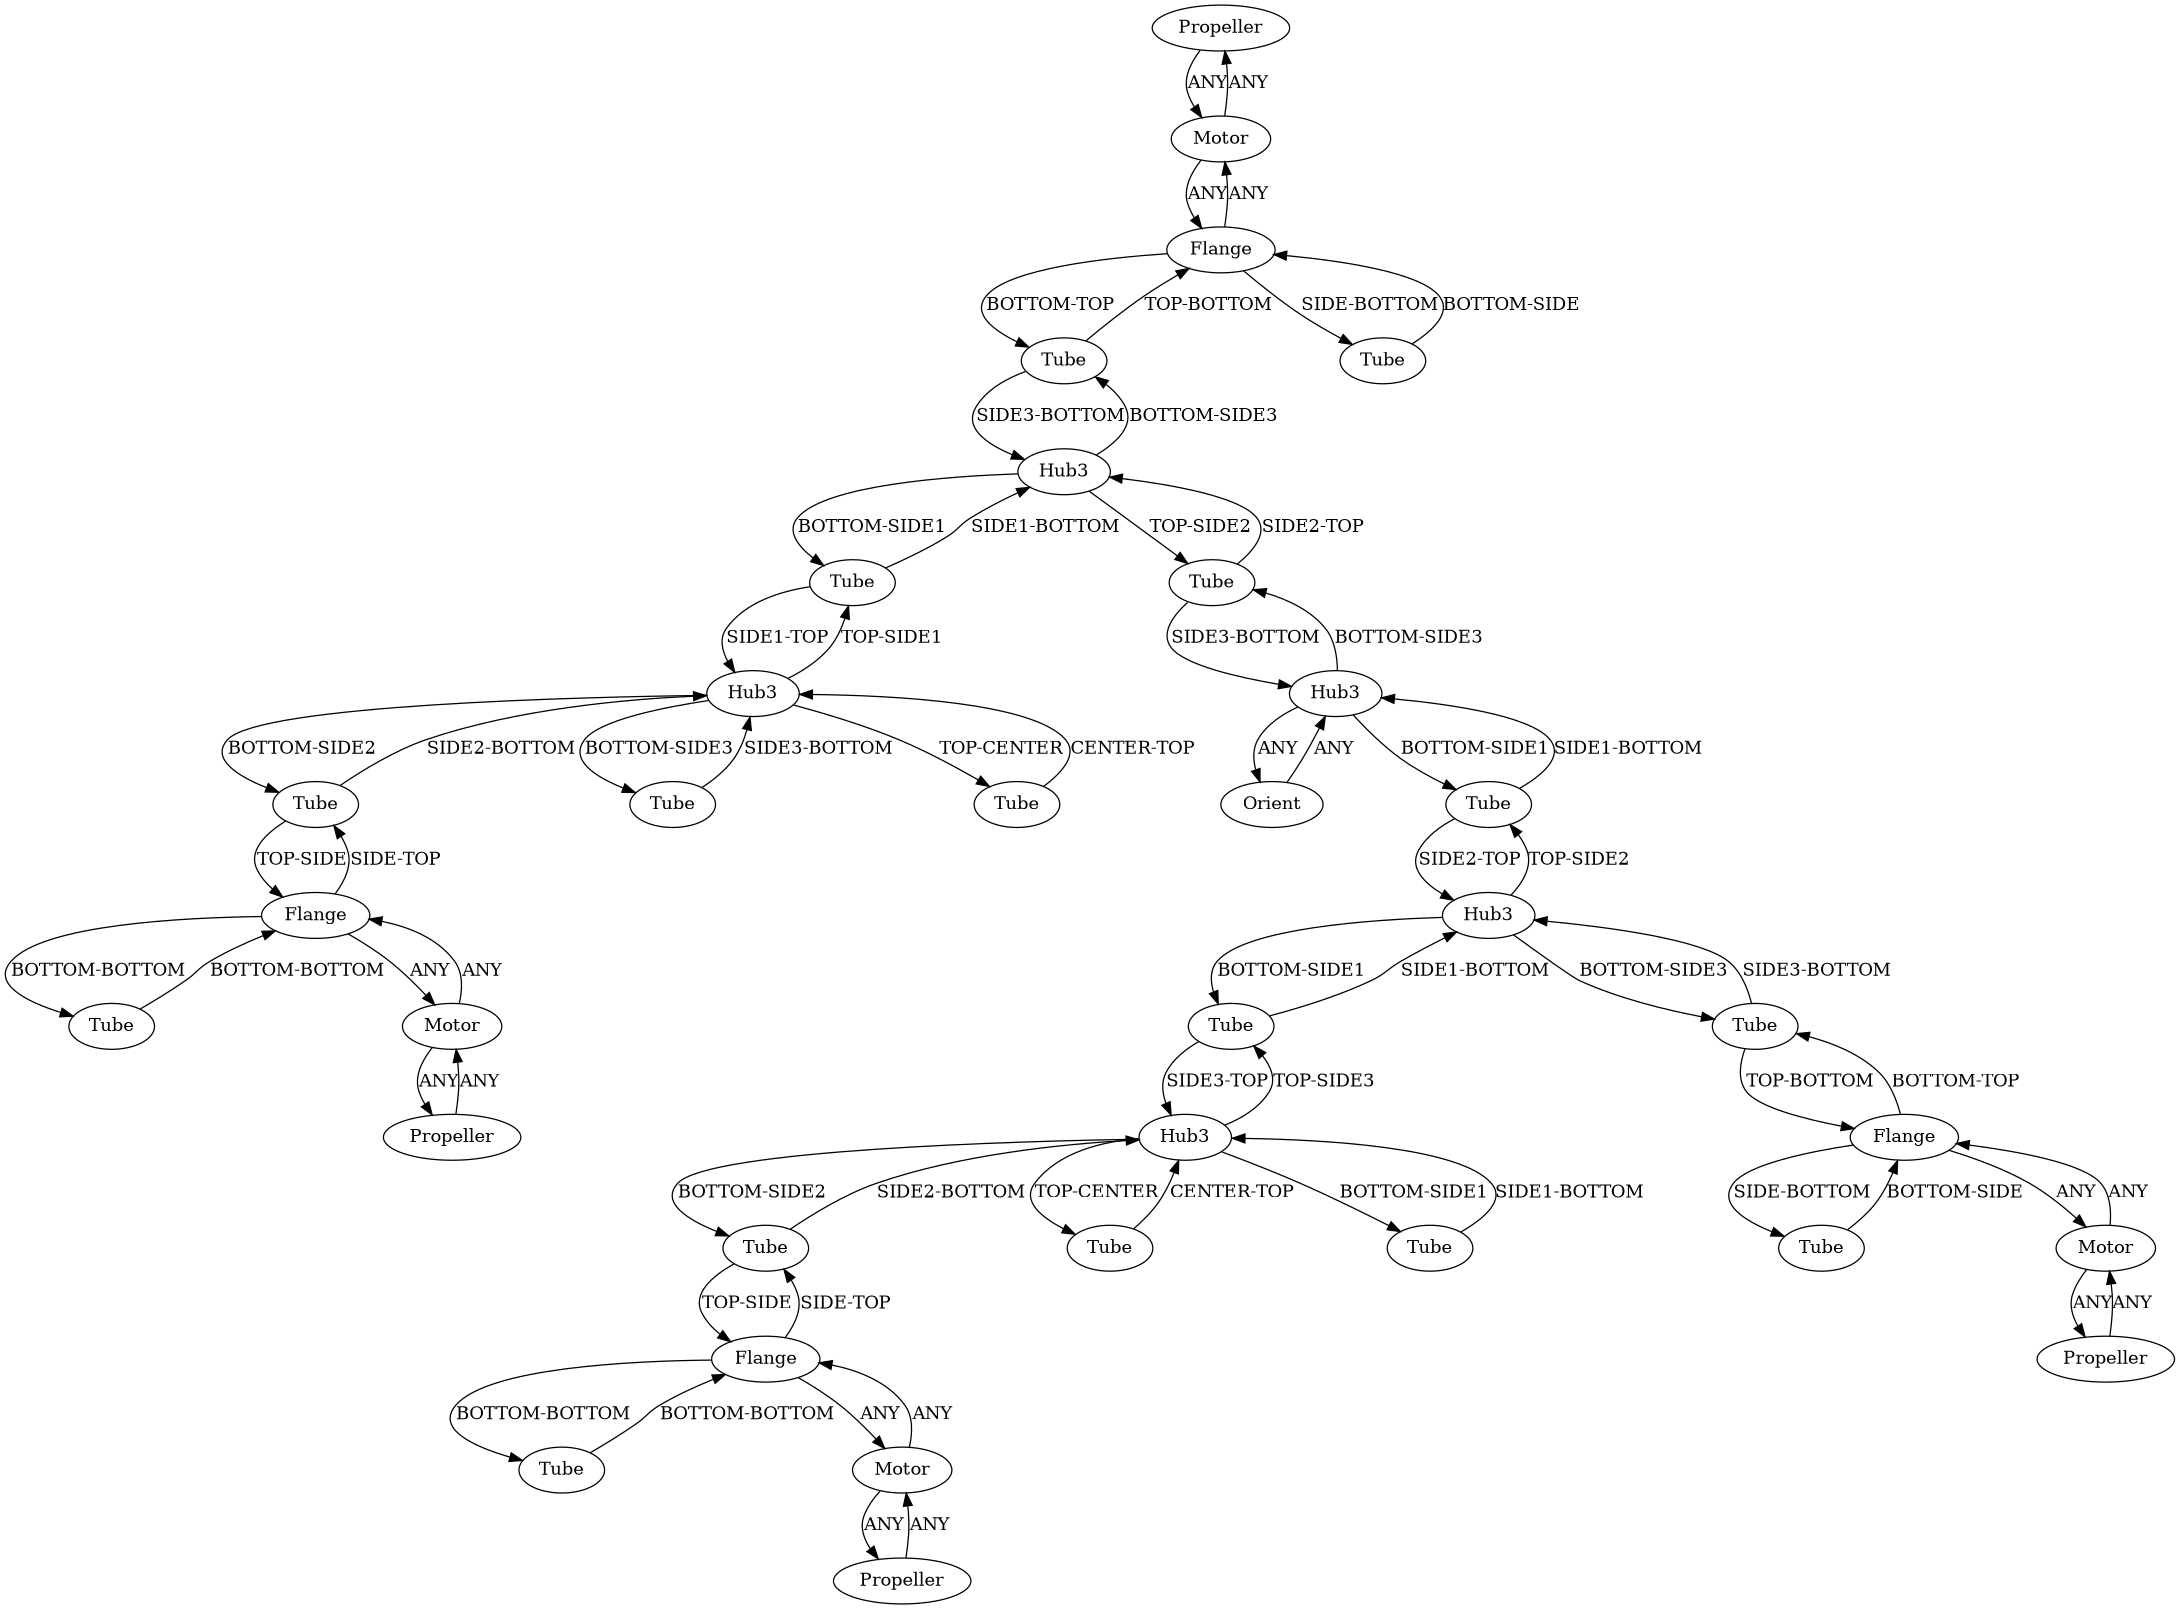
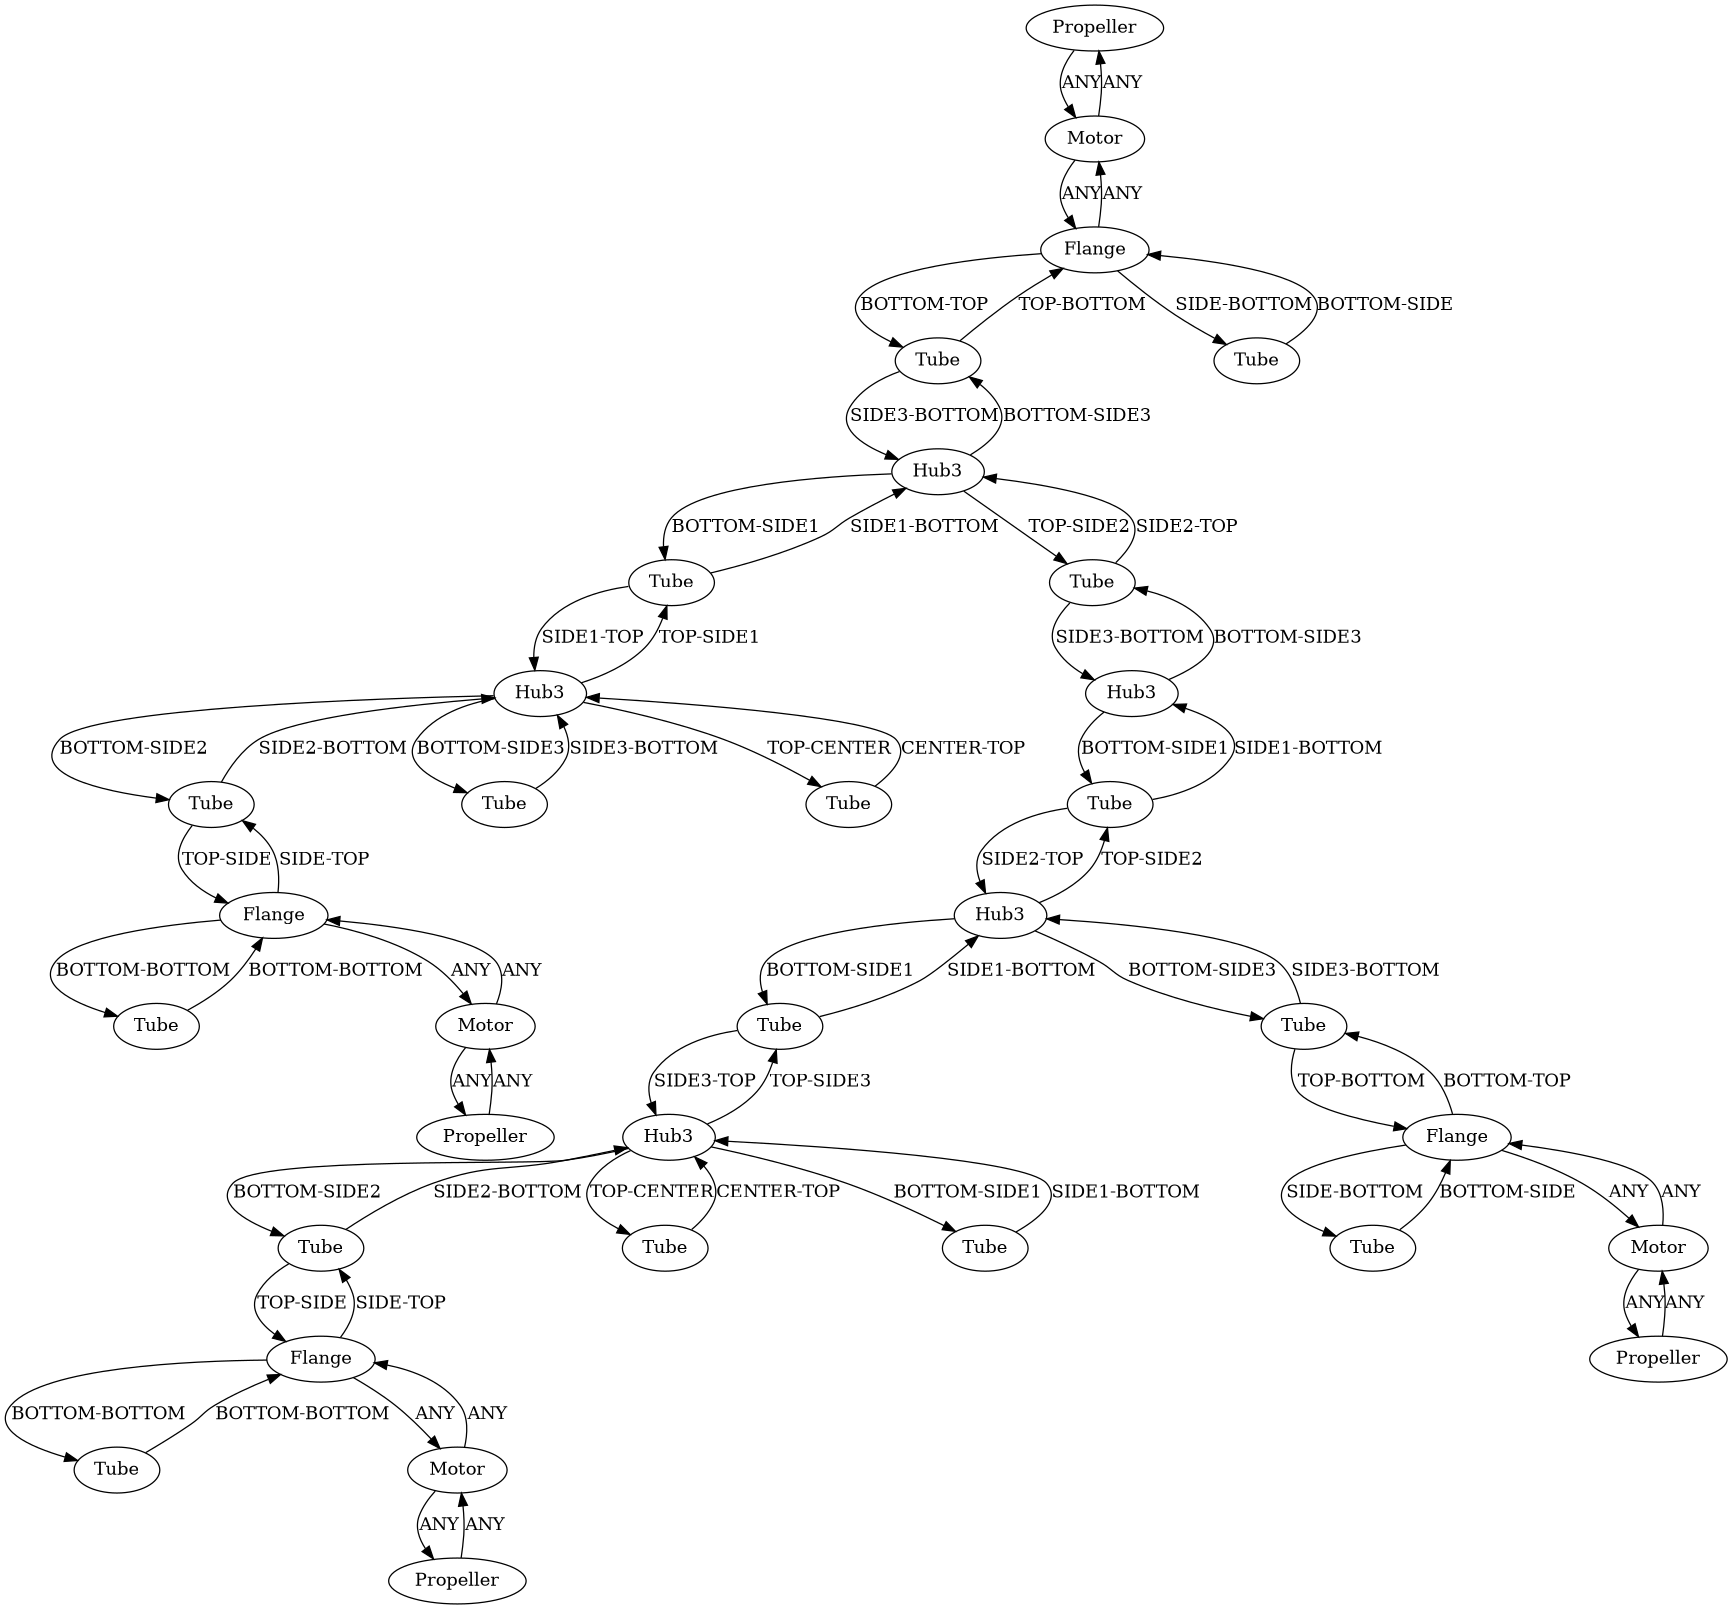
(1272, 805) -> none
